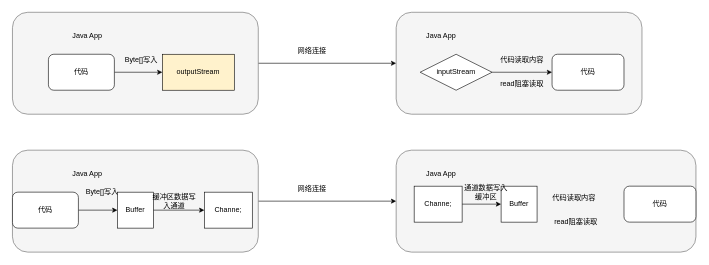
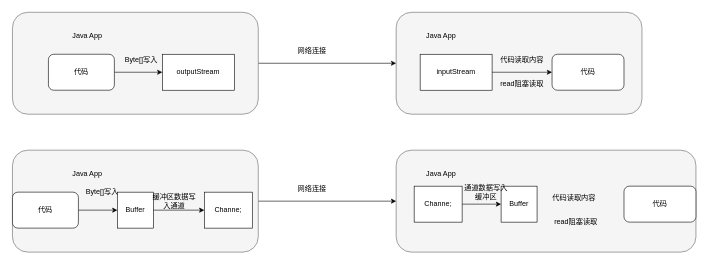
(198, 72) -> (198, 72)
(456, 72) -> (456, 72)
